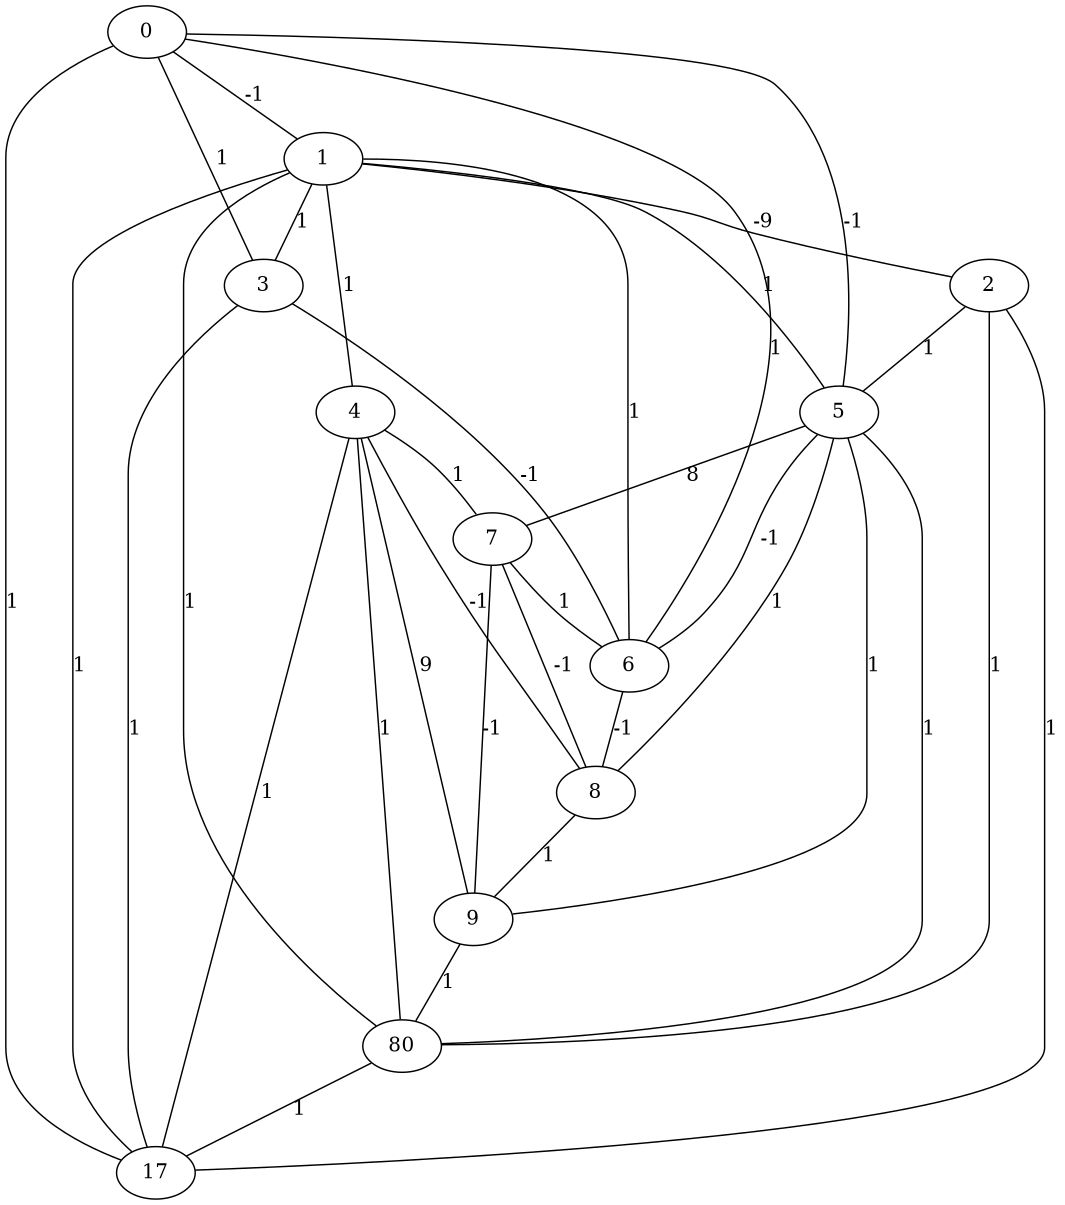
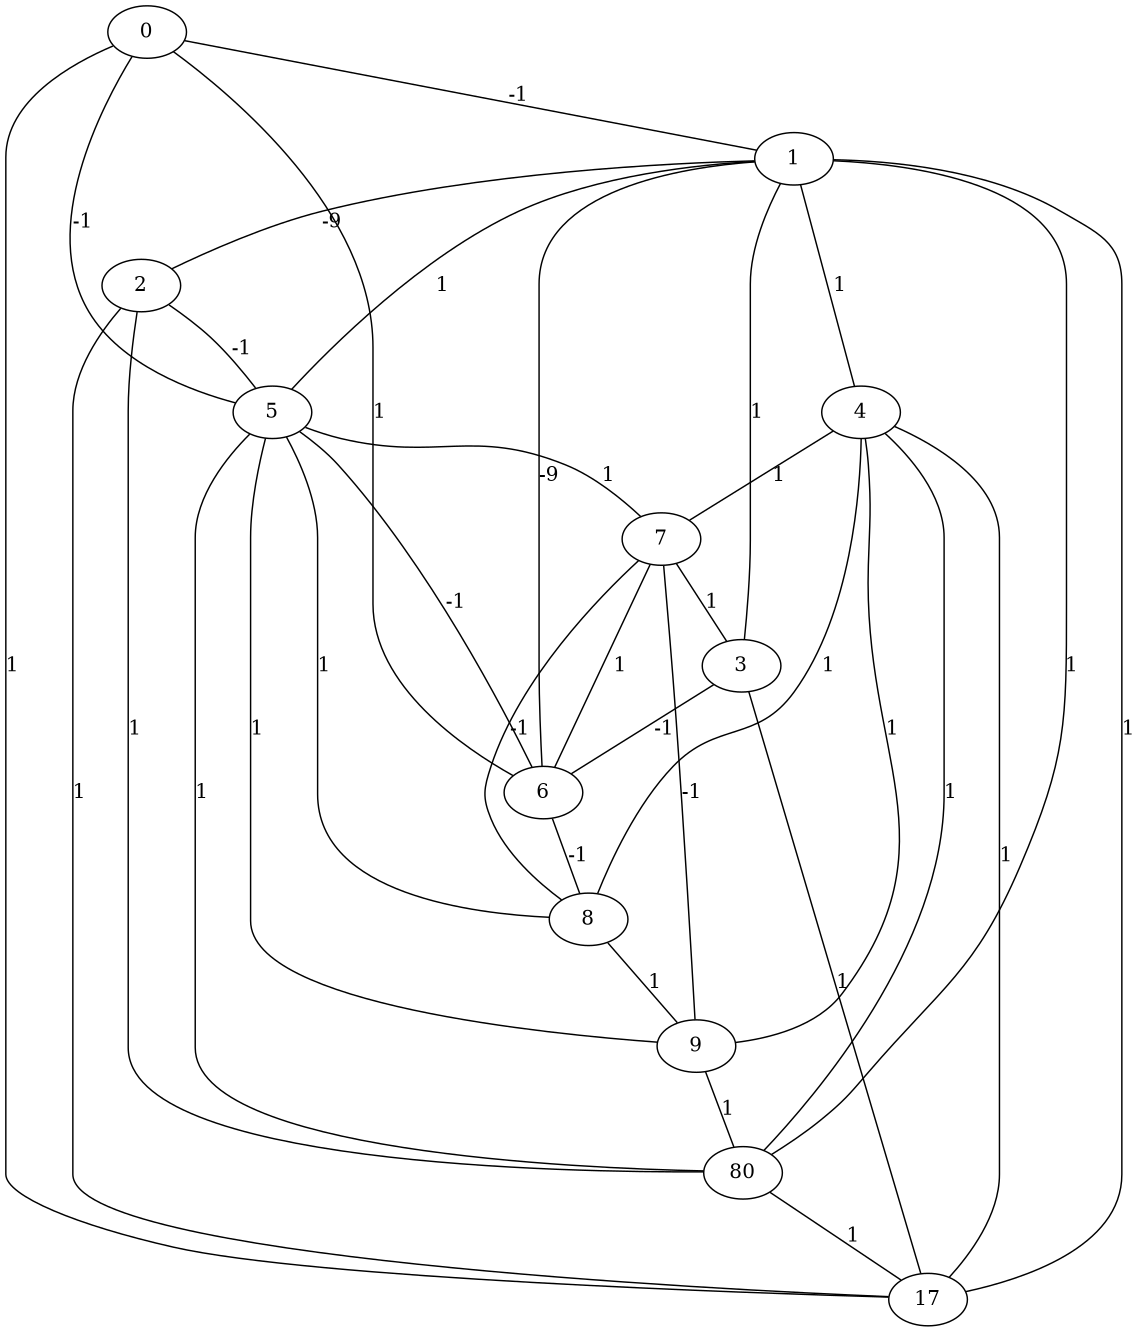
(205, 159) -> (702, 602)
(930, 349) -> (242, 349)
(635, 412) -> (549, 476)
(694, 476) -> (609, 476)
(479, 602) -> (829, 666)
(427, 666) -> (893, 729)
